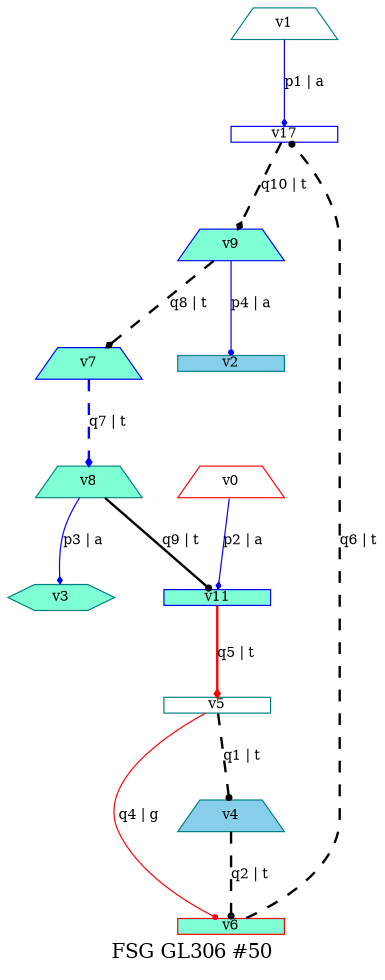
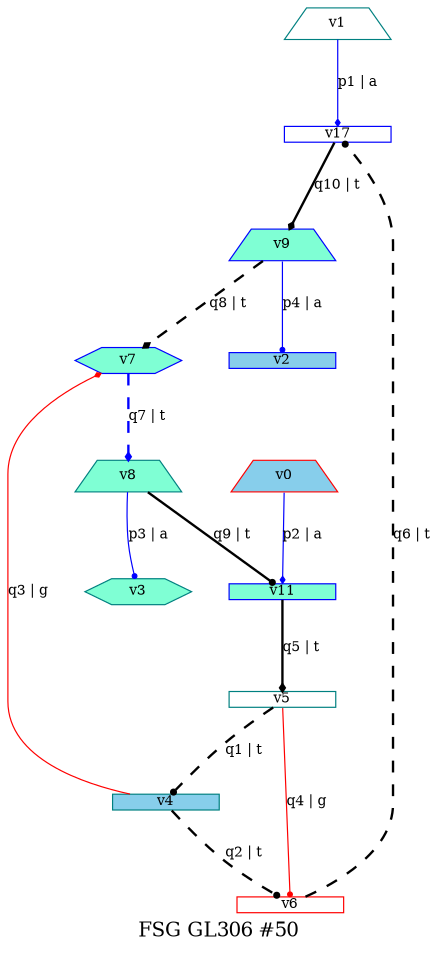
(261, 183) -> (314, 183)
(89, 363) -> (128, 360)
(231, 363) -> (282, 360)
(231, 482) -> (284, 476)
(63, 535) -> (128, 533)
none -> (8, 602)
(217, 648) -> (282, 642)
(231, 816) -> (166, 802)
(231, 926) -> (290, 905)
